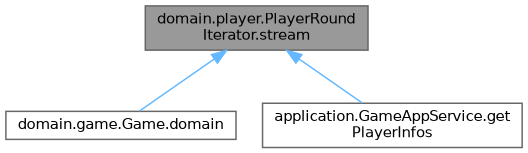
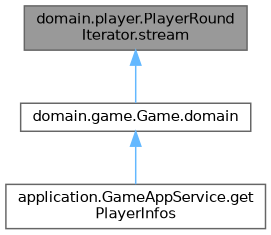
(331, 81) -> (136, 165)
